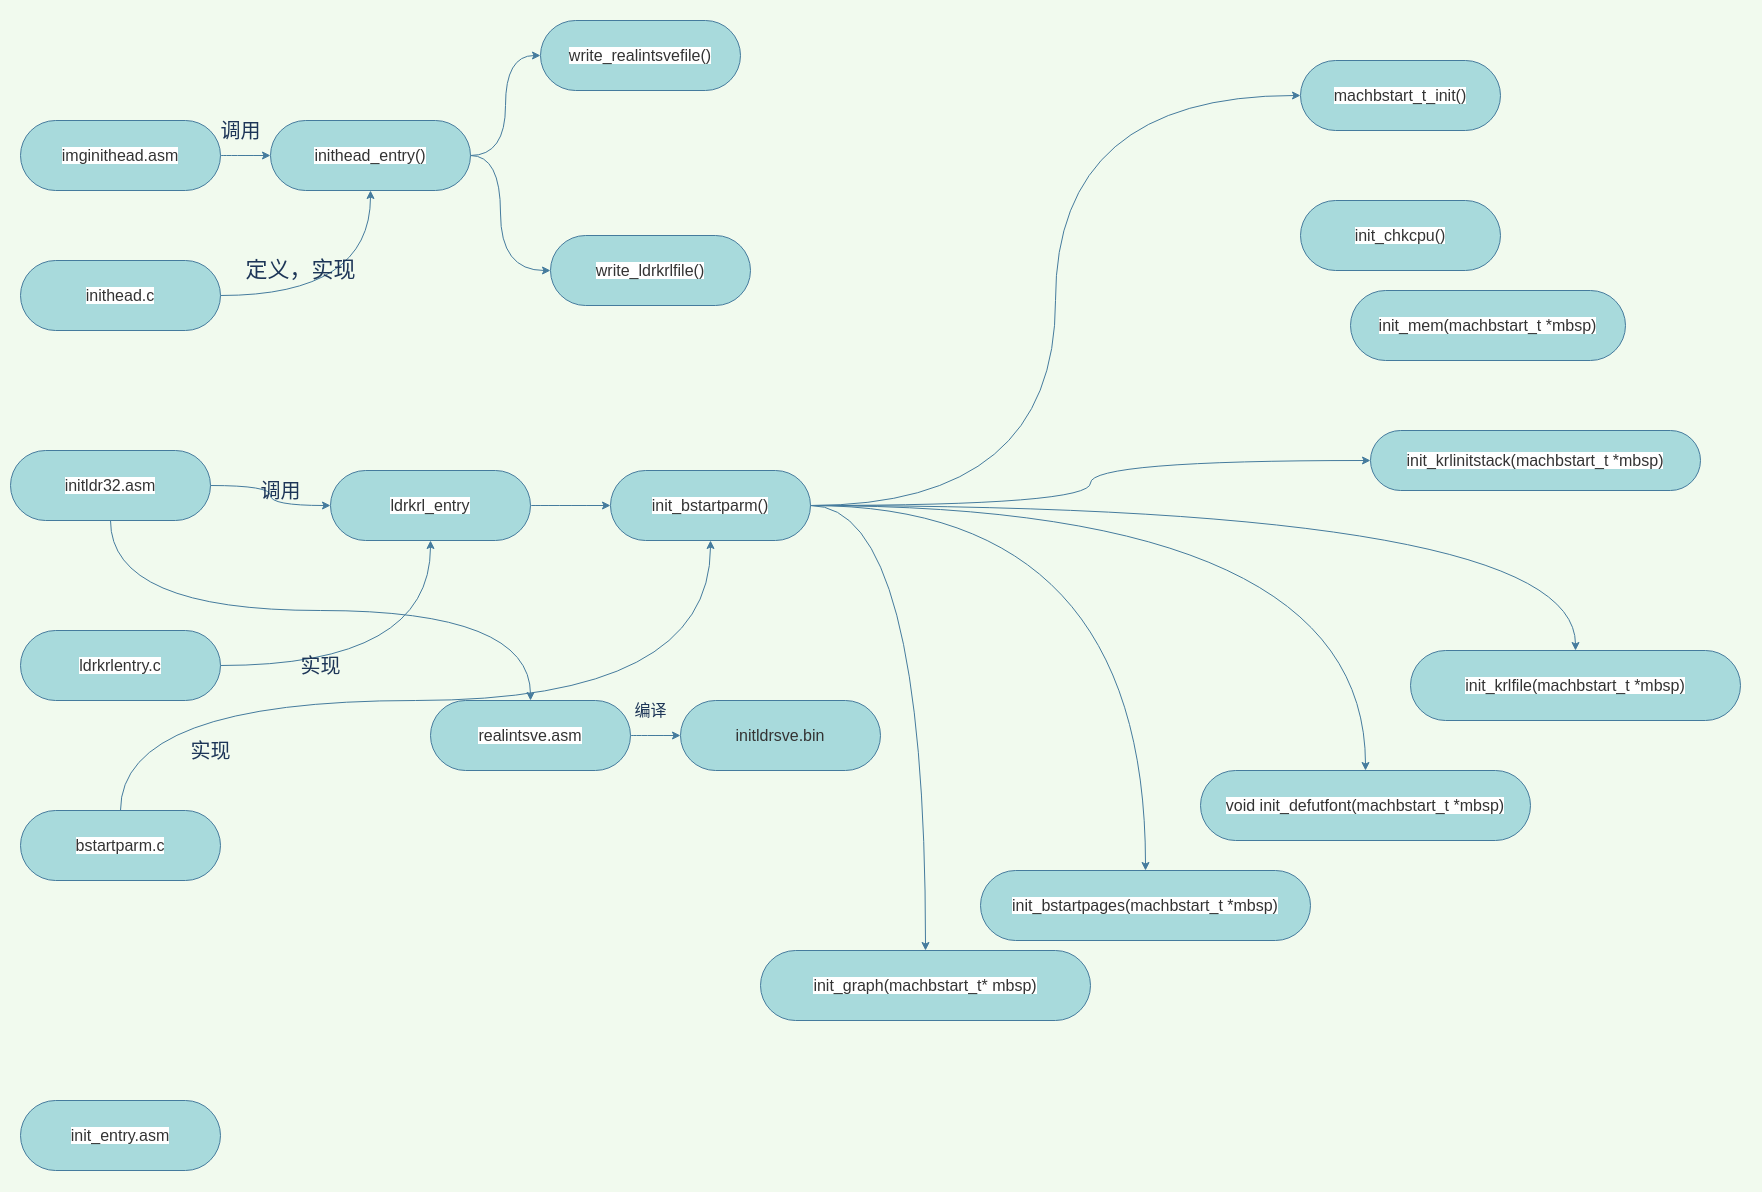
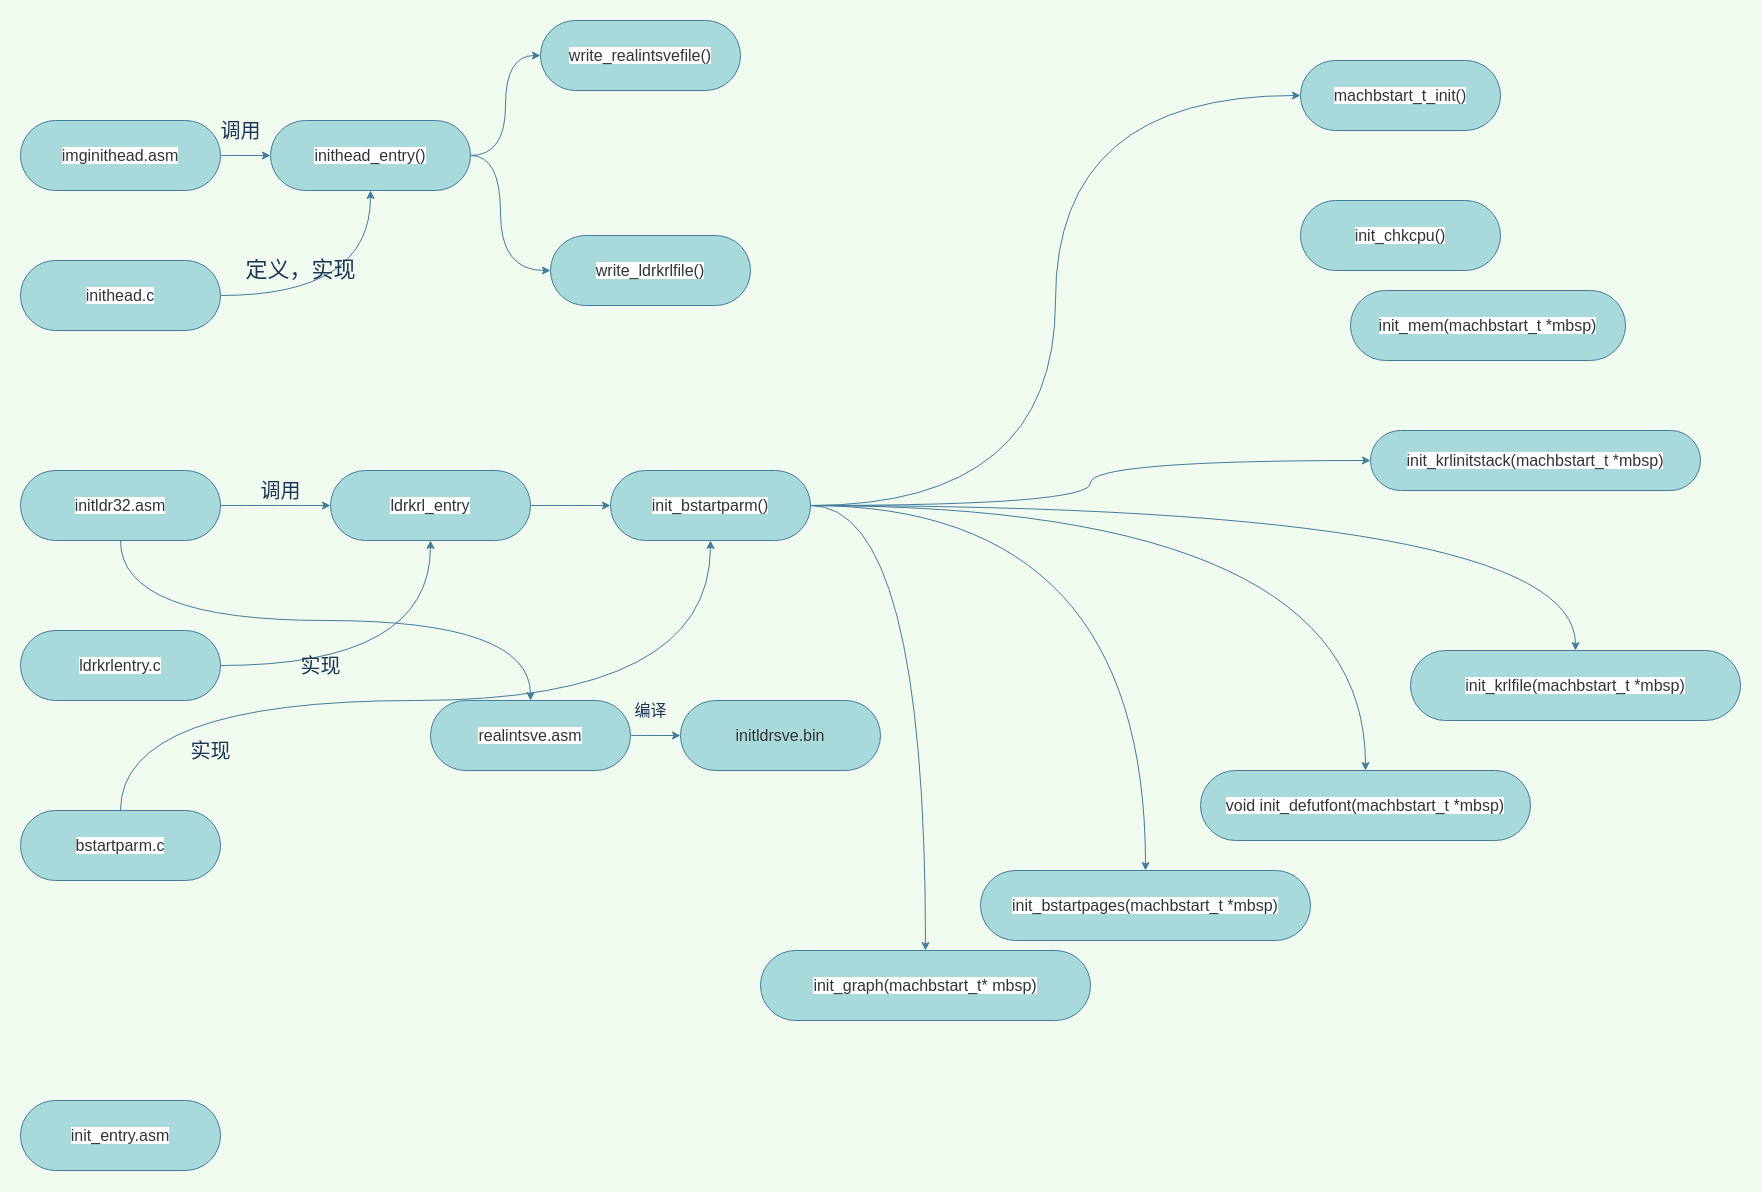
(111, 486) -> (121, 506)
